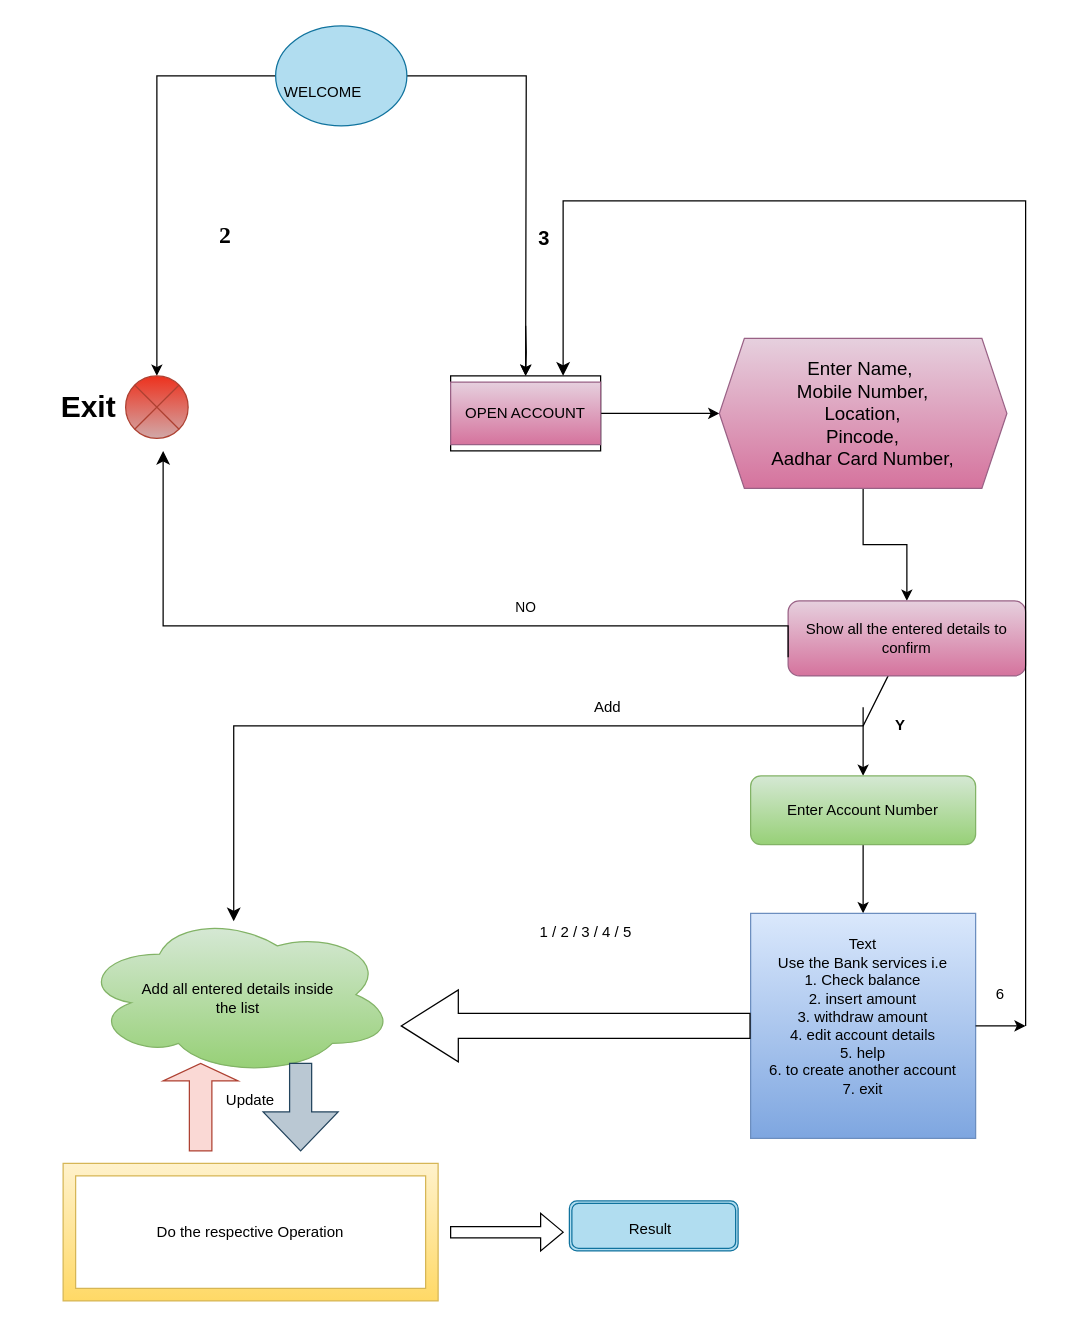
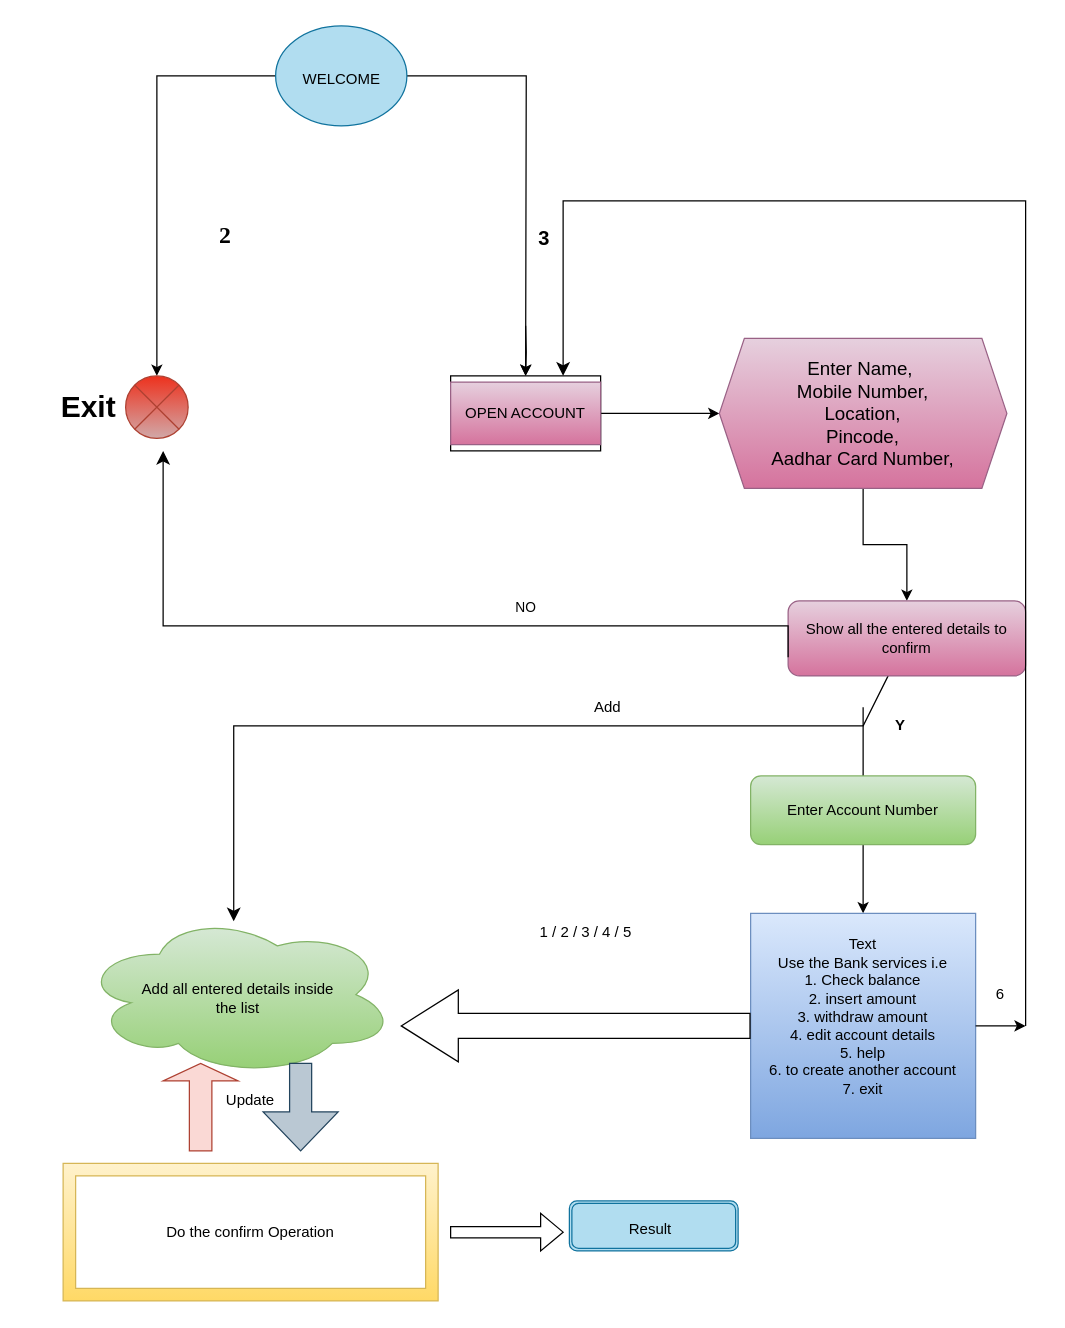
(323, 91) -> (341, 79)
(863, 766) -> (863, 769)
(251, 1232) -> (251, 1232)
